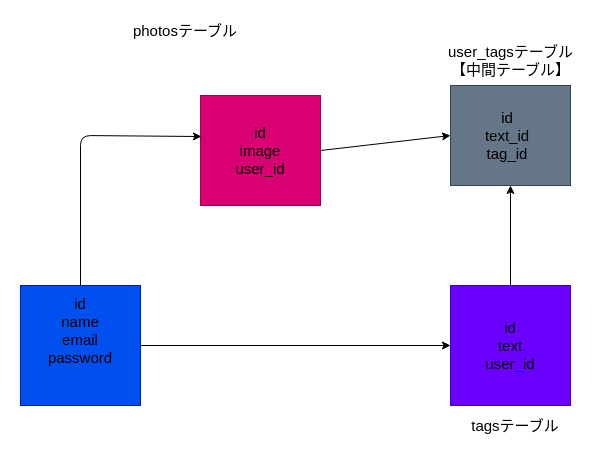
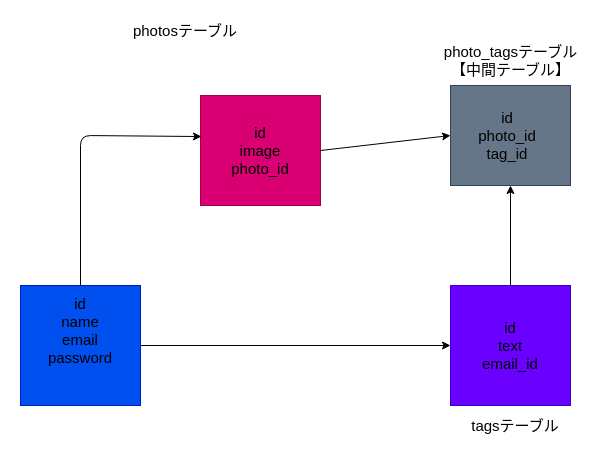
(511, 61) -> (511, 61)
(508, 136) -> (508, 136)
(261, 151) -> (261, 151)
(511, 346) -> (511, 346)
